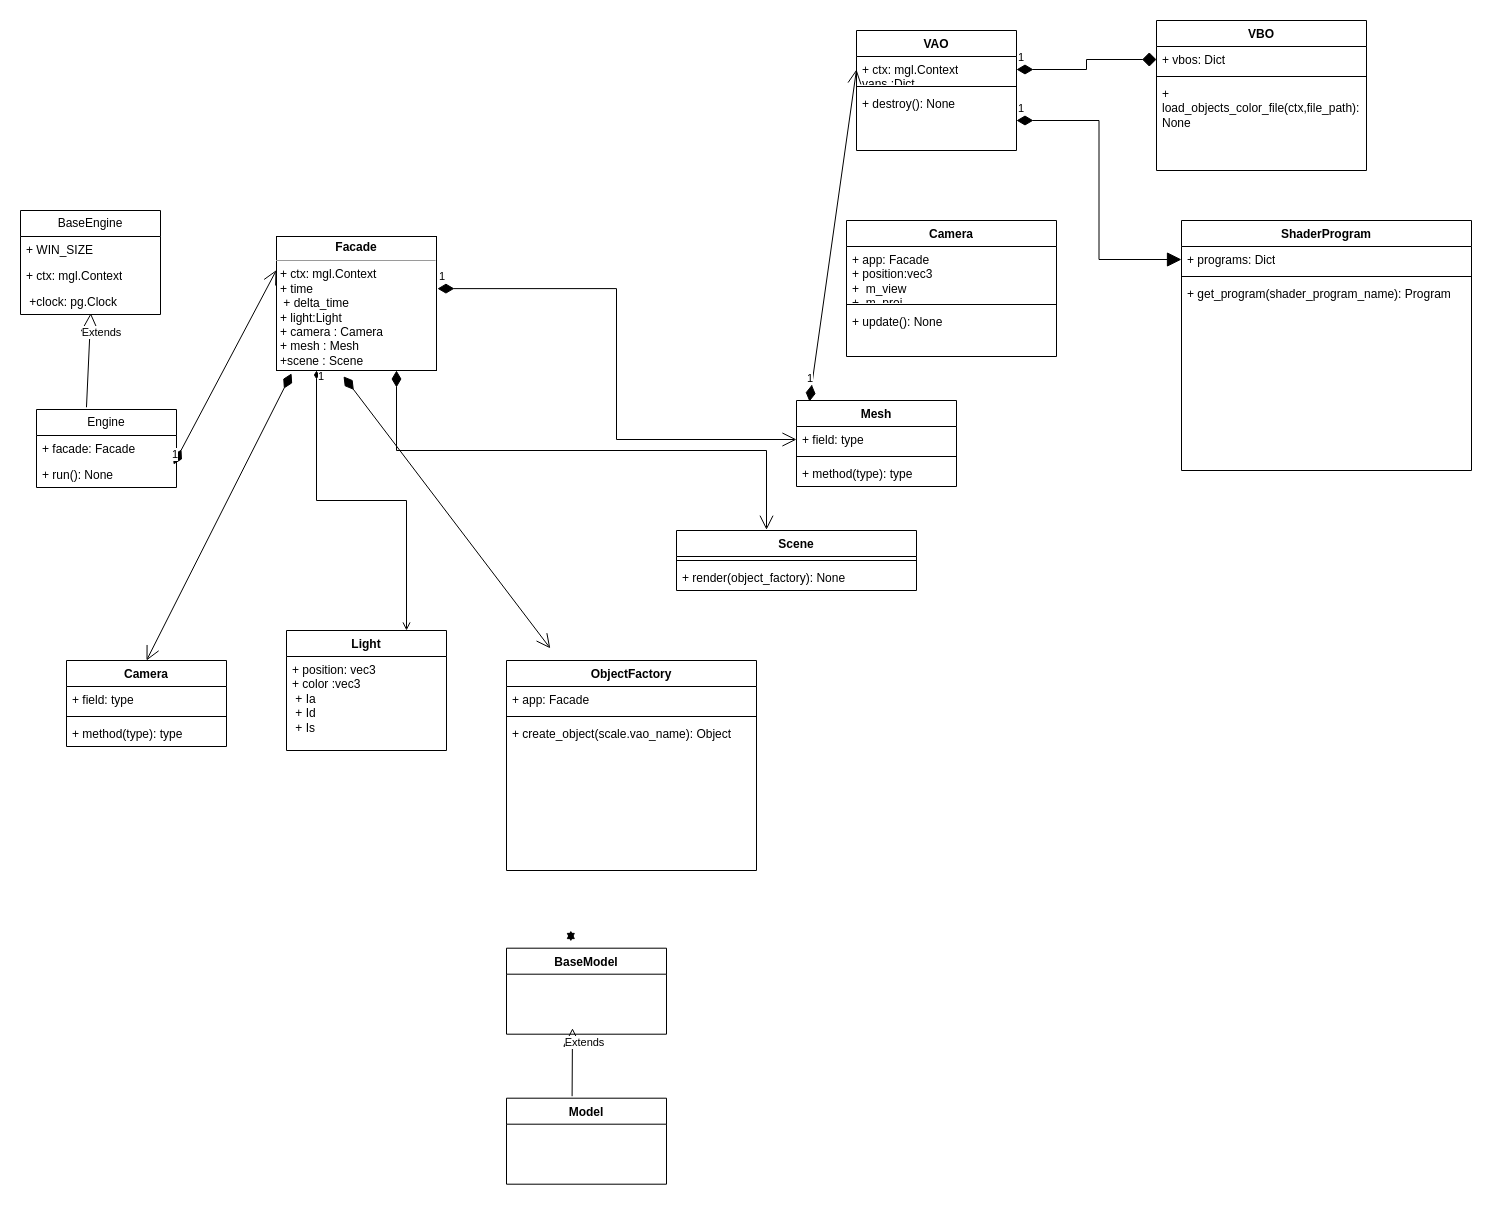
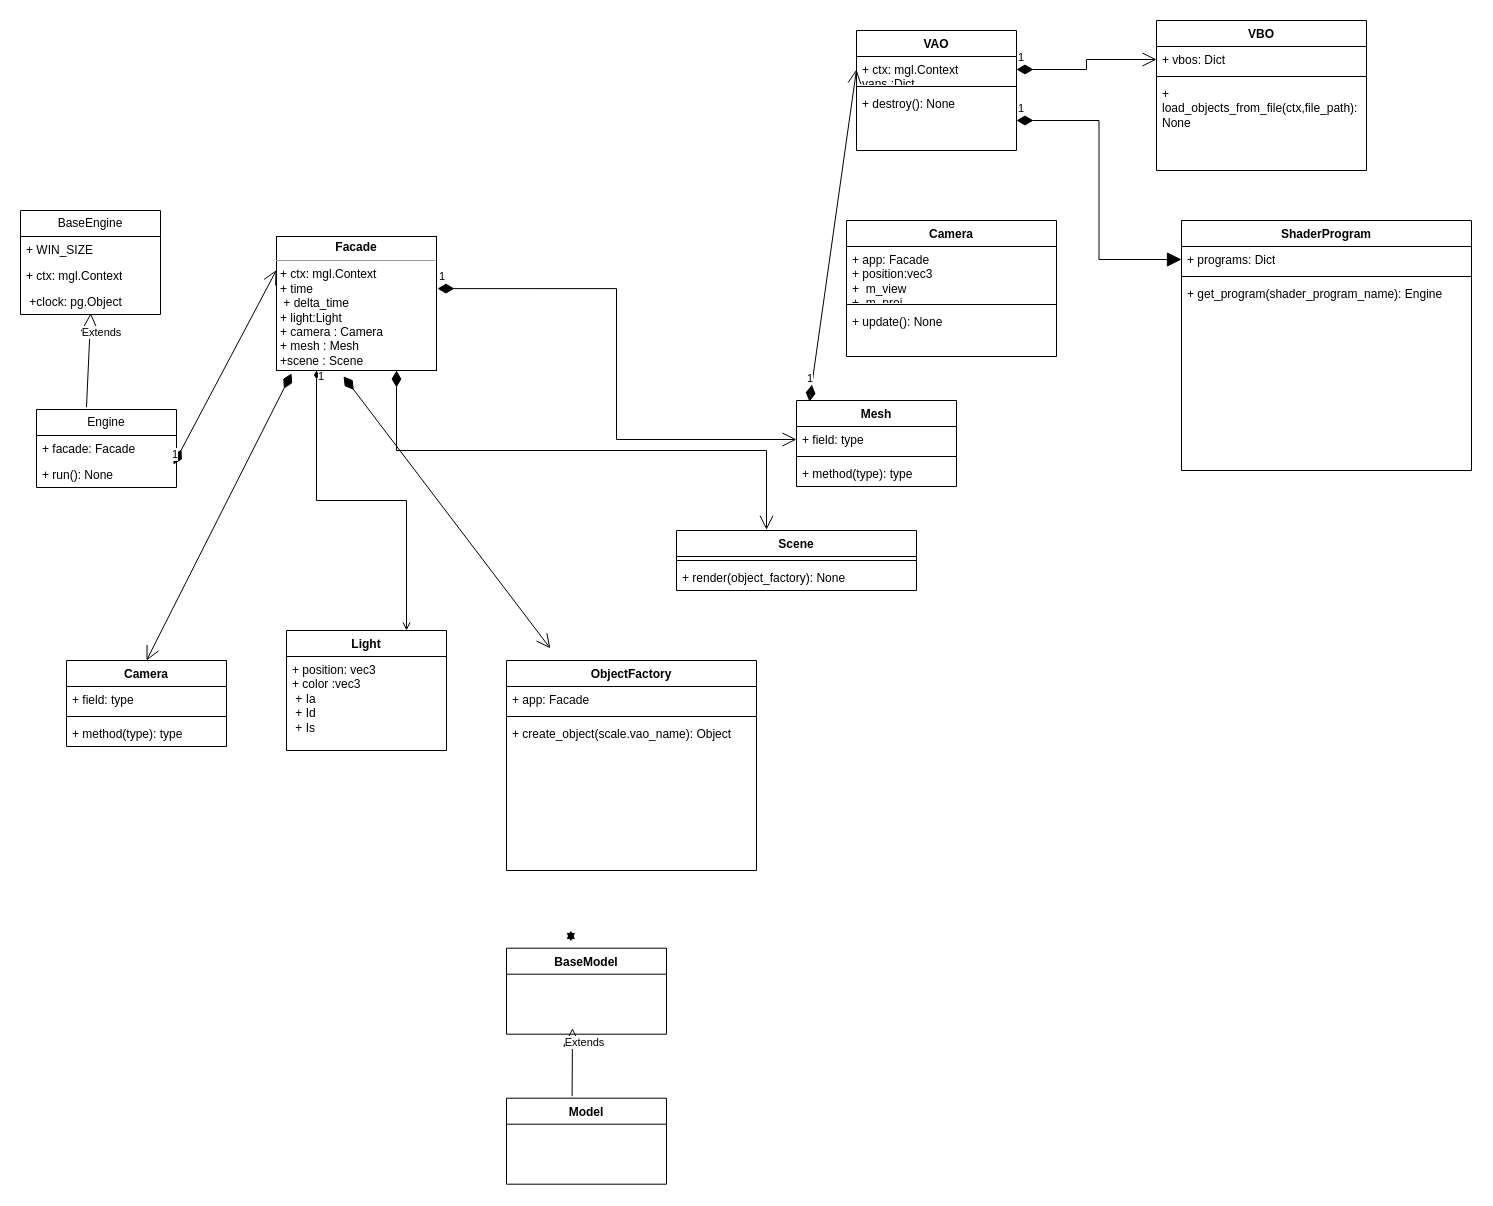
(1142, 60) -> (1147, 60)
(1263, 102) -> (1263, 102)
(1327, 295) -> (1322, 295)
(72, 303) -> (77, 303)
